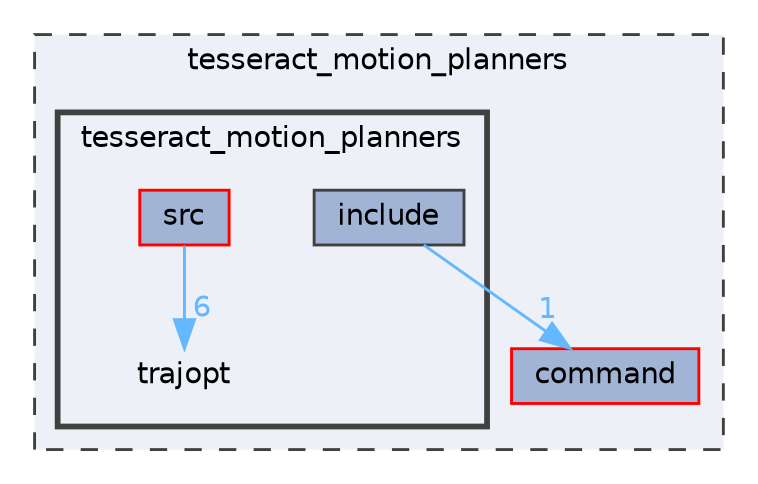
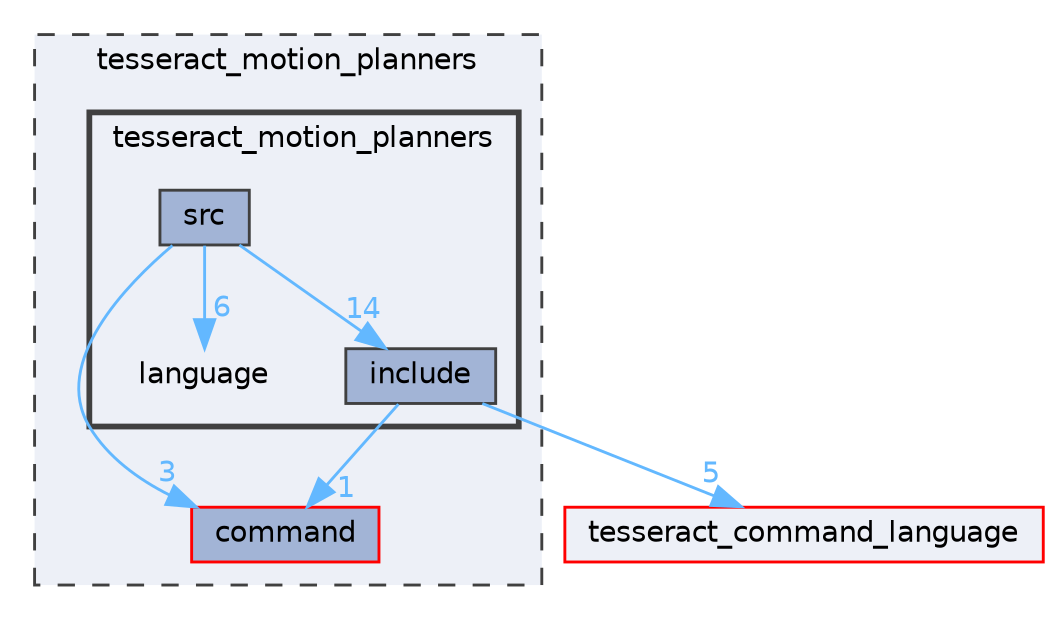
(184, 218) -> (205, 218)
none -> (300, 288)
none -> (111, 309)
(184, 376) -> (205, 376)
none -> (804, 535)
